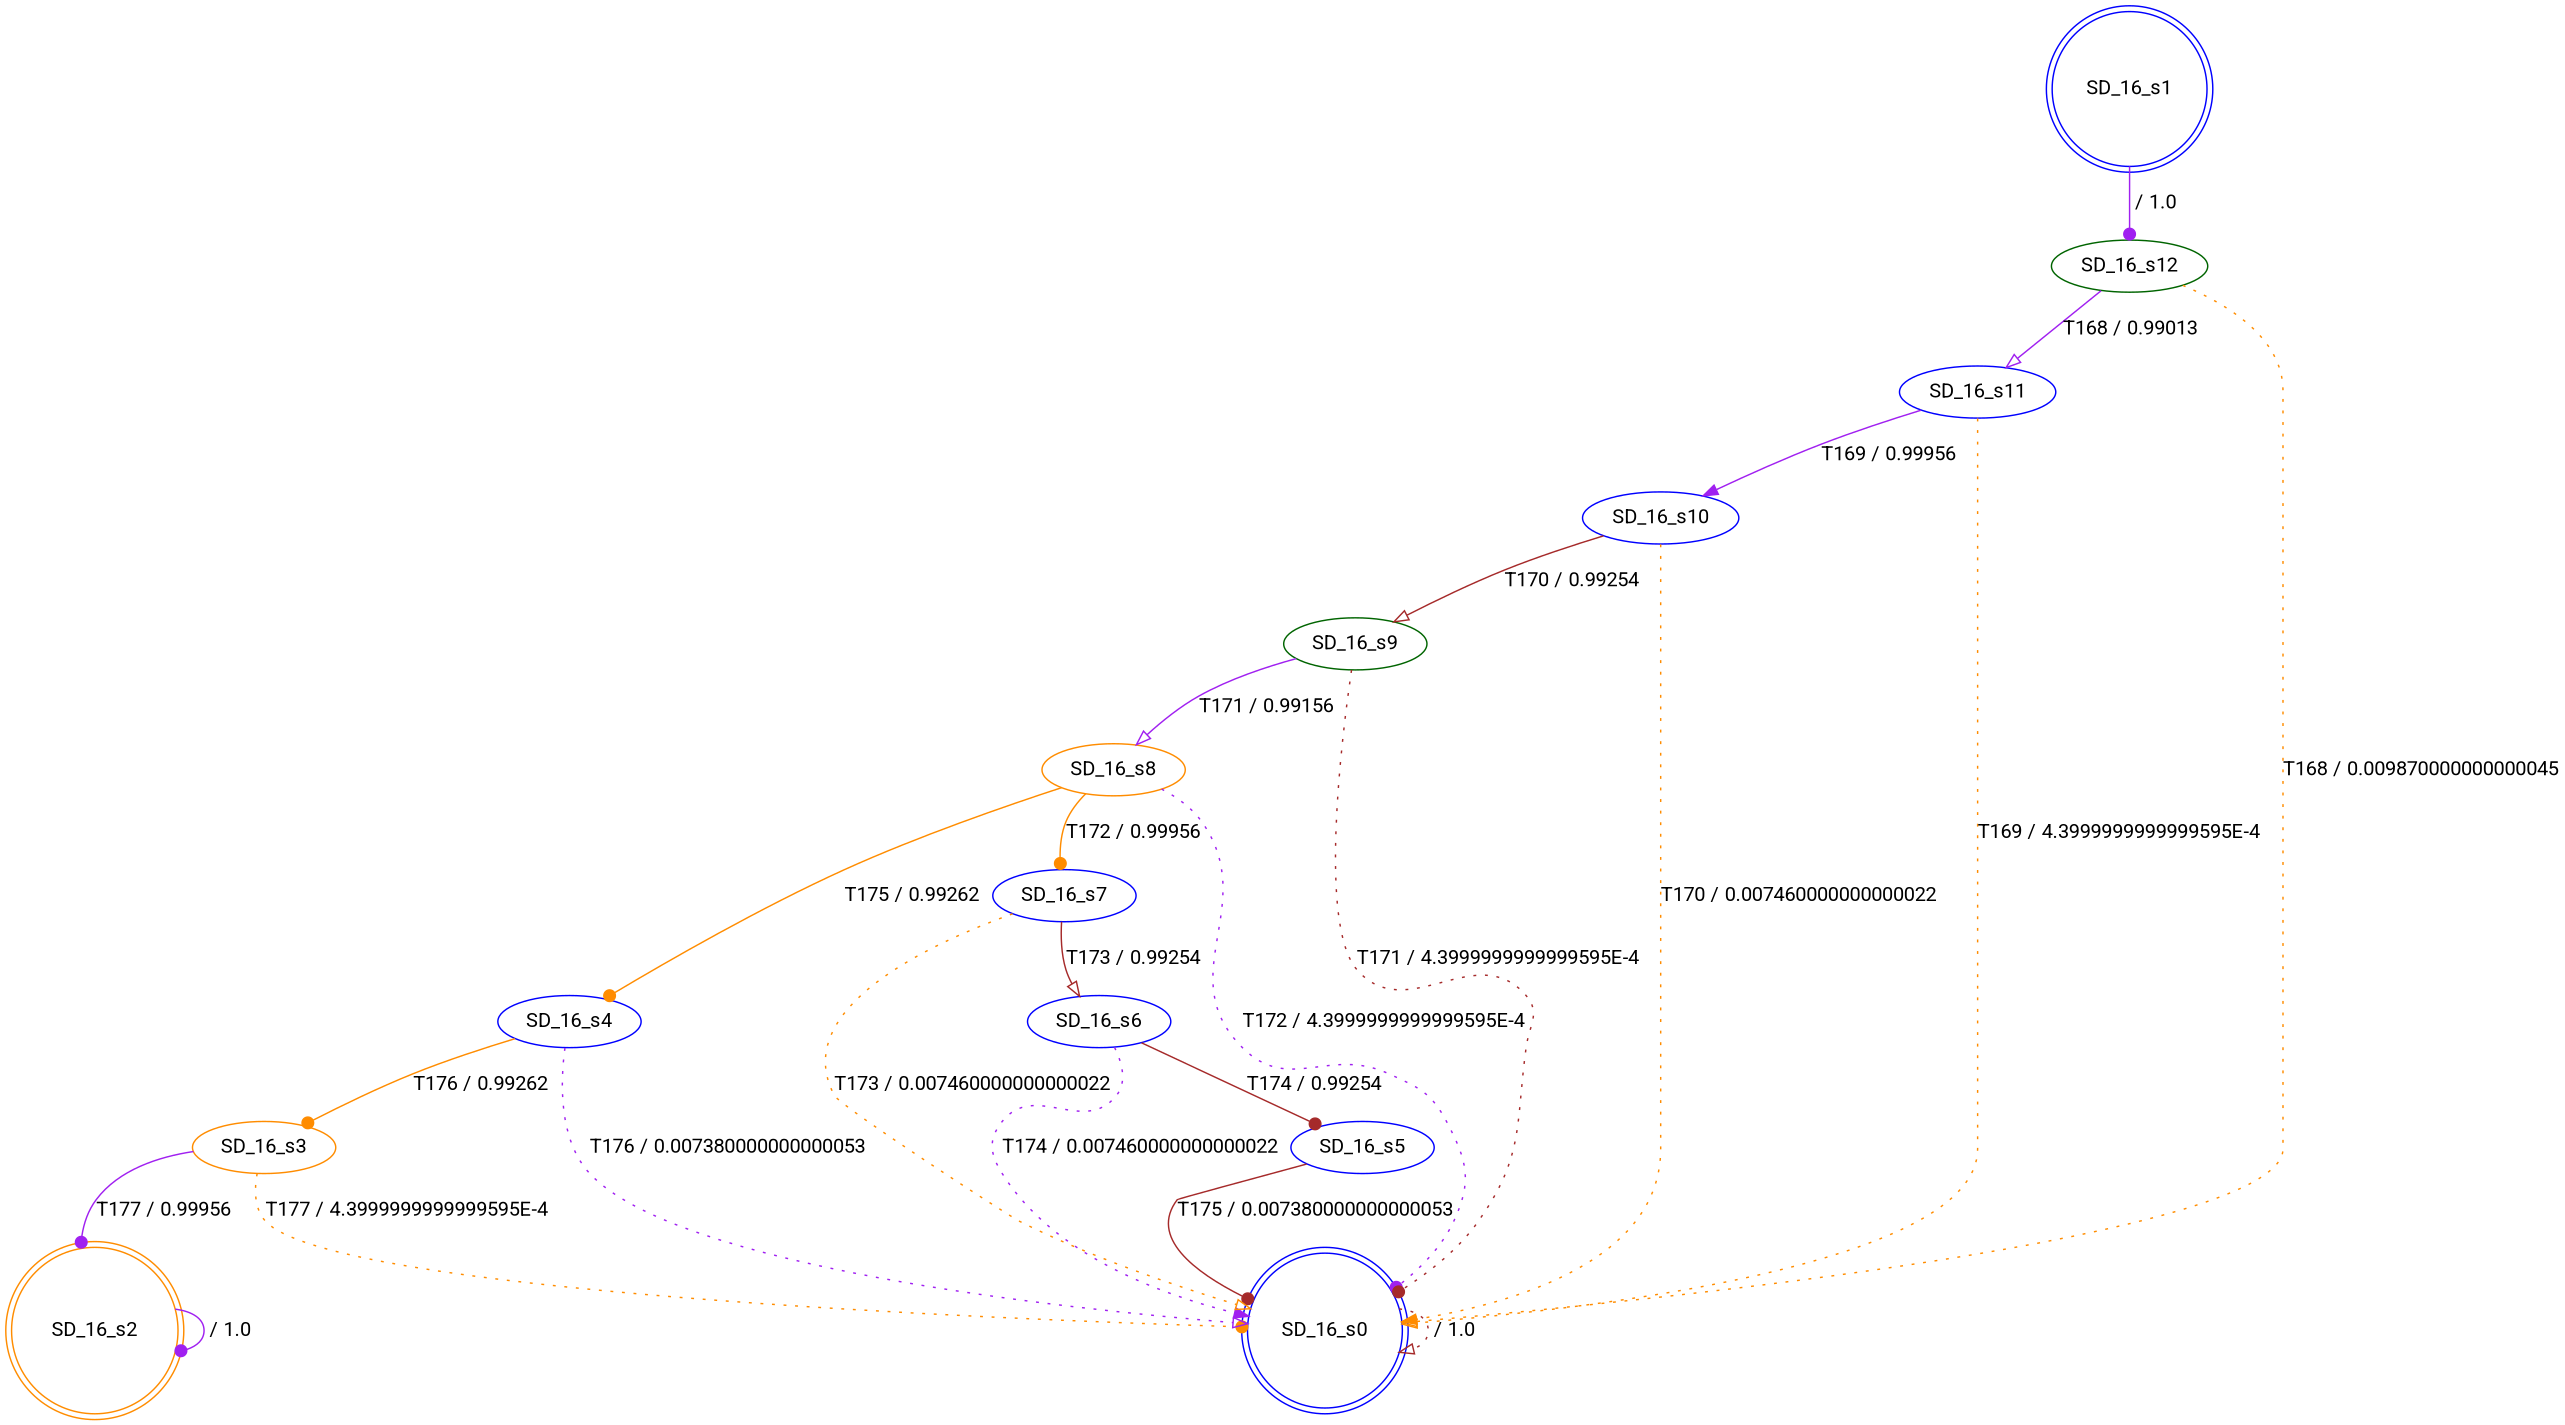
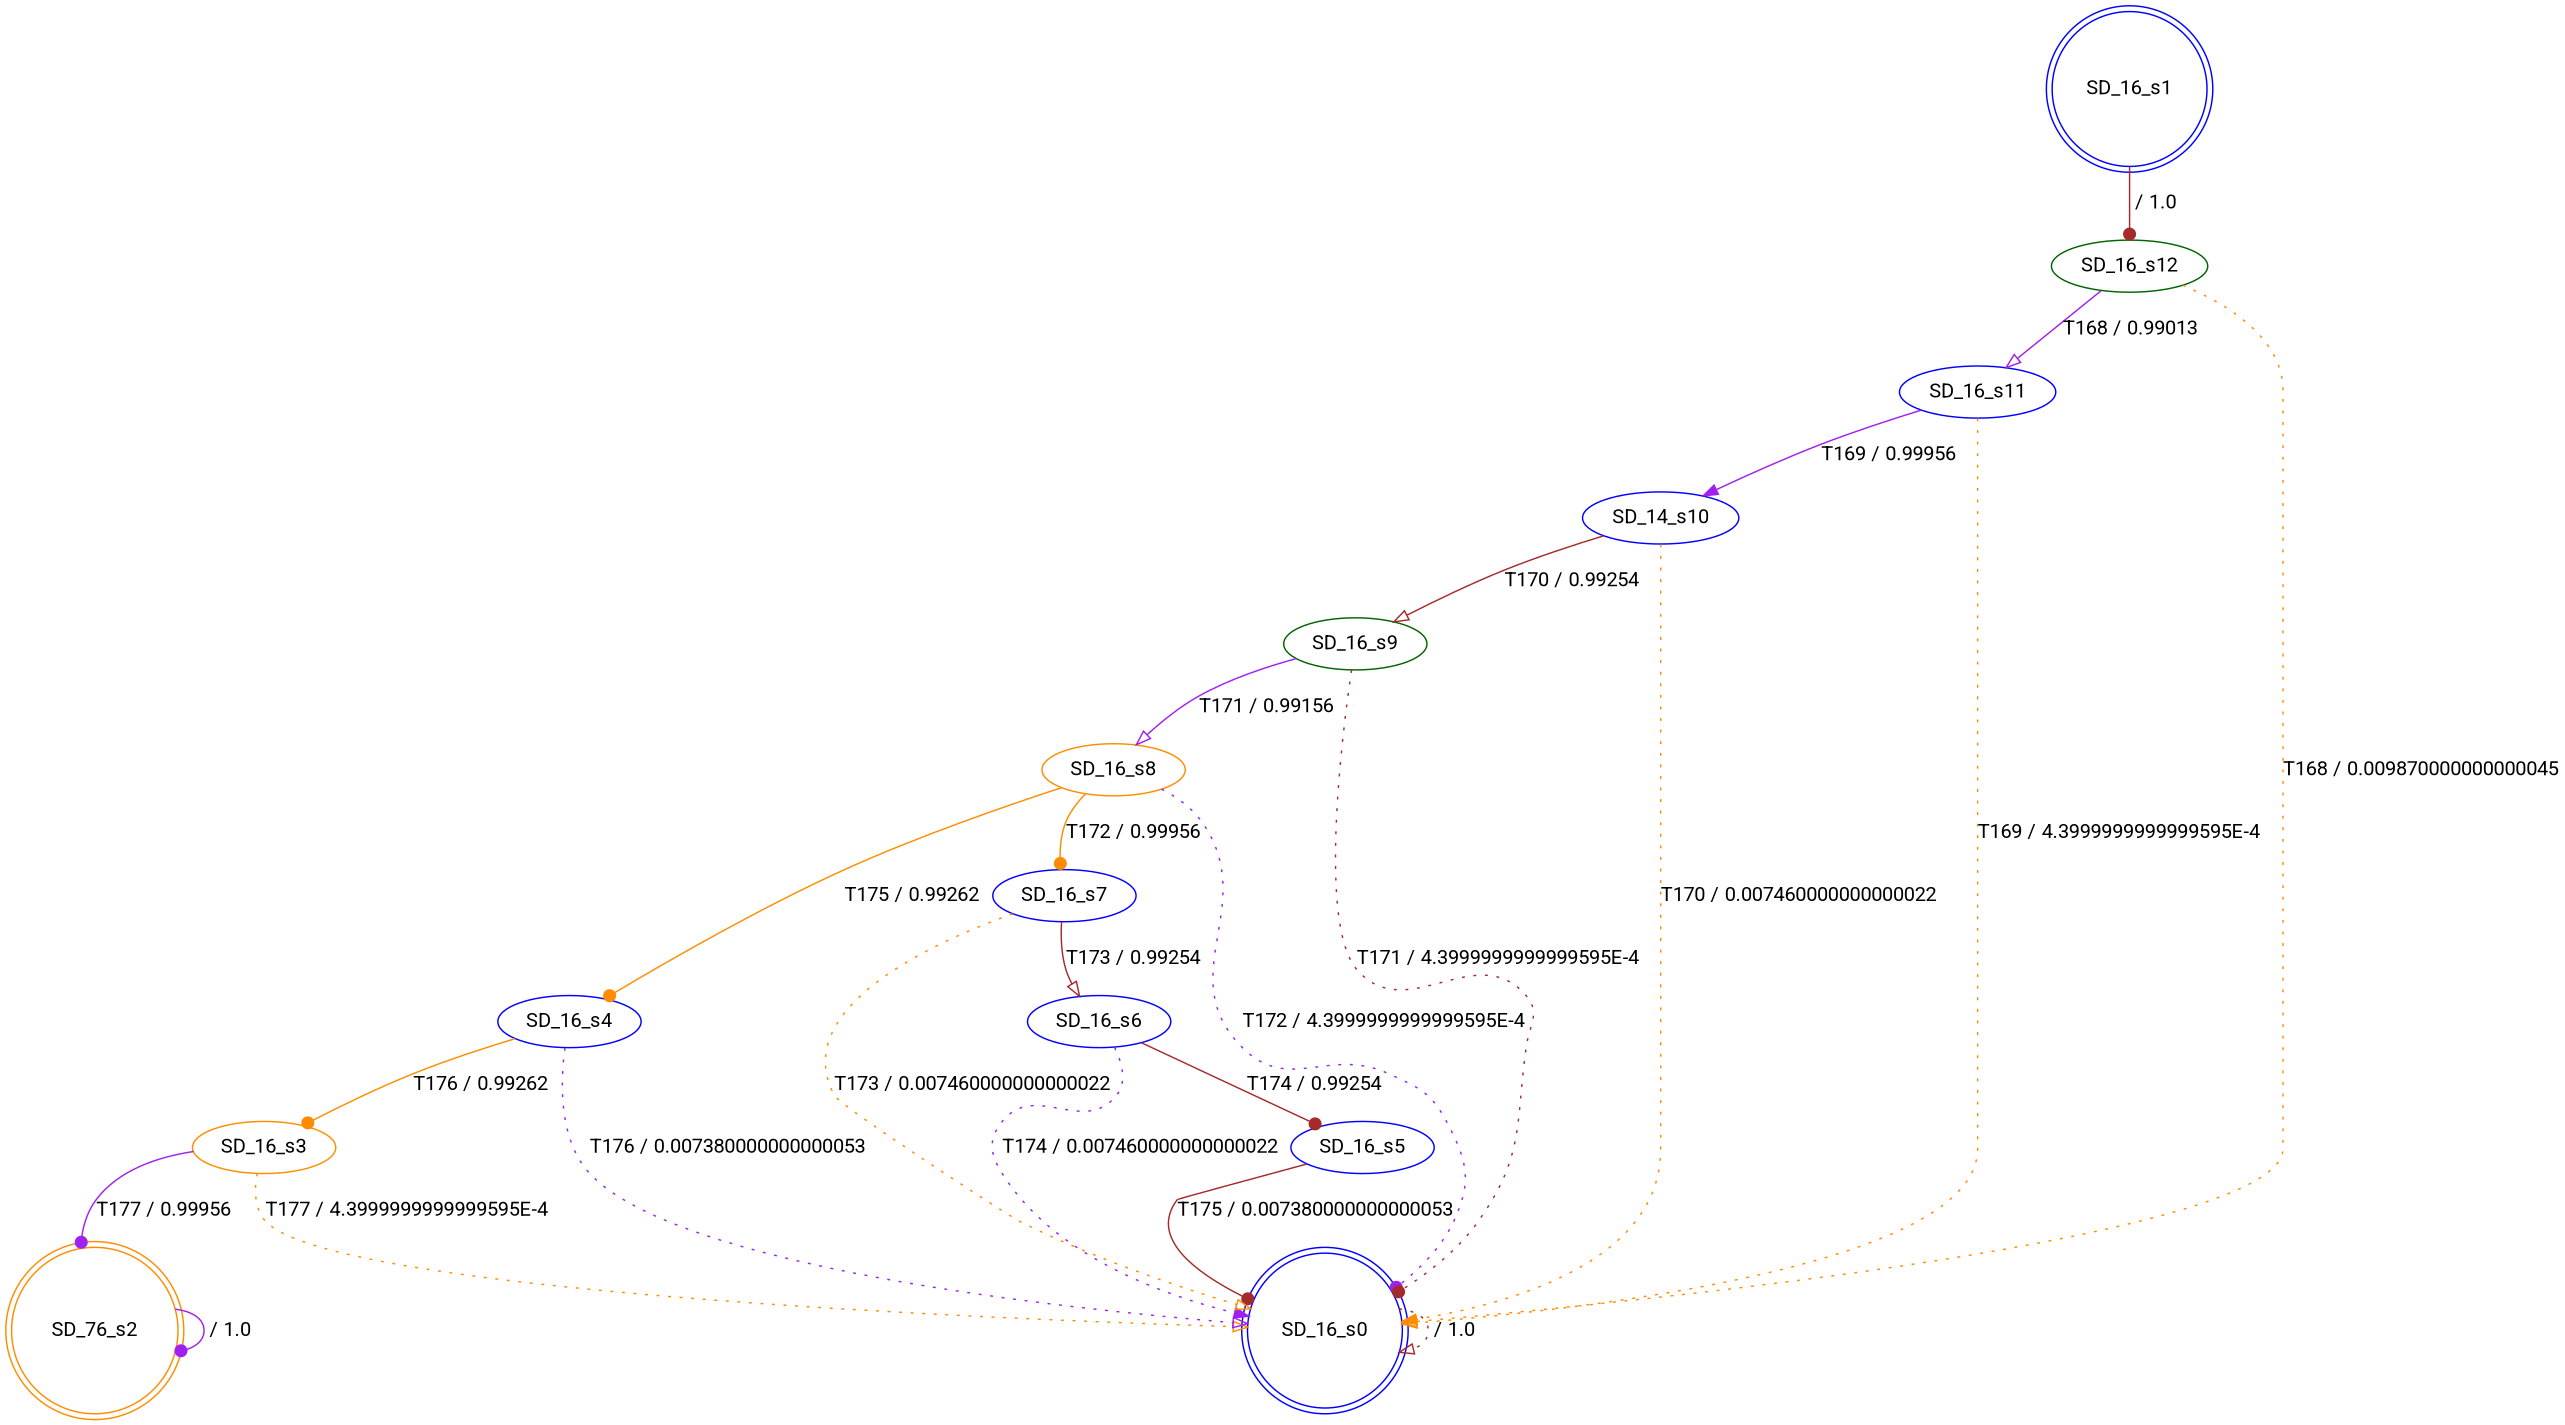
(2130, 197) -> (2130, 197)
(1661, 518) -> (1661, 518)
(720, 1300) -> (720, 1300)
(95, 1331) -> (95, 1331)
